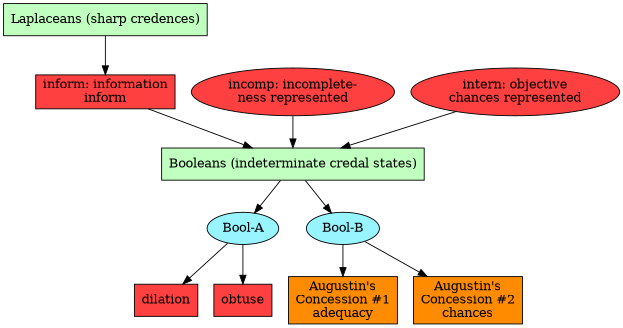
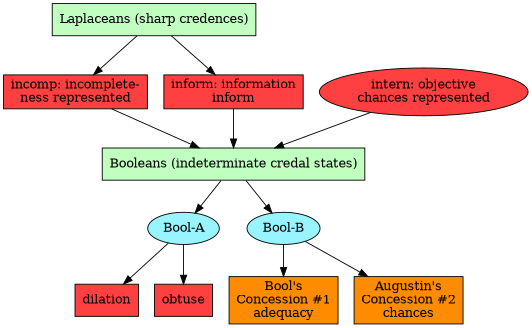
none -> (119, 52)
(293, 92) -> (75, 92)
(343, 300) -> (284, 300)
